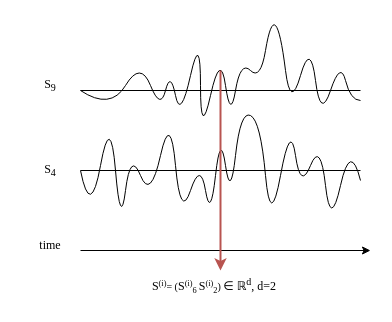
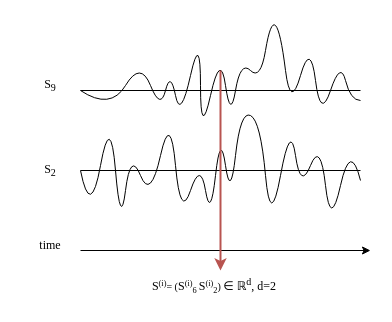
(51, 171) -> (51, 171)
